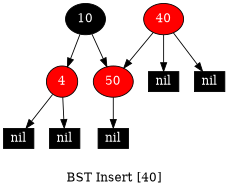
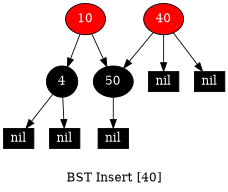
(86, 19) -> (86, 19)
(62, 82) -> (62, 82)
(113, 82) -> (113, 82)
